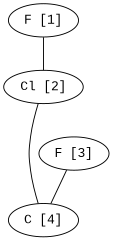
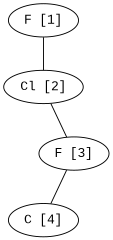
(29, 154) -> (59, 120)
